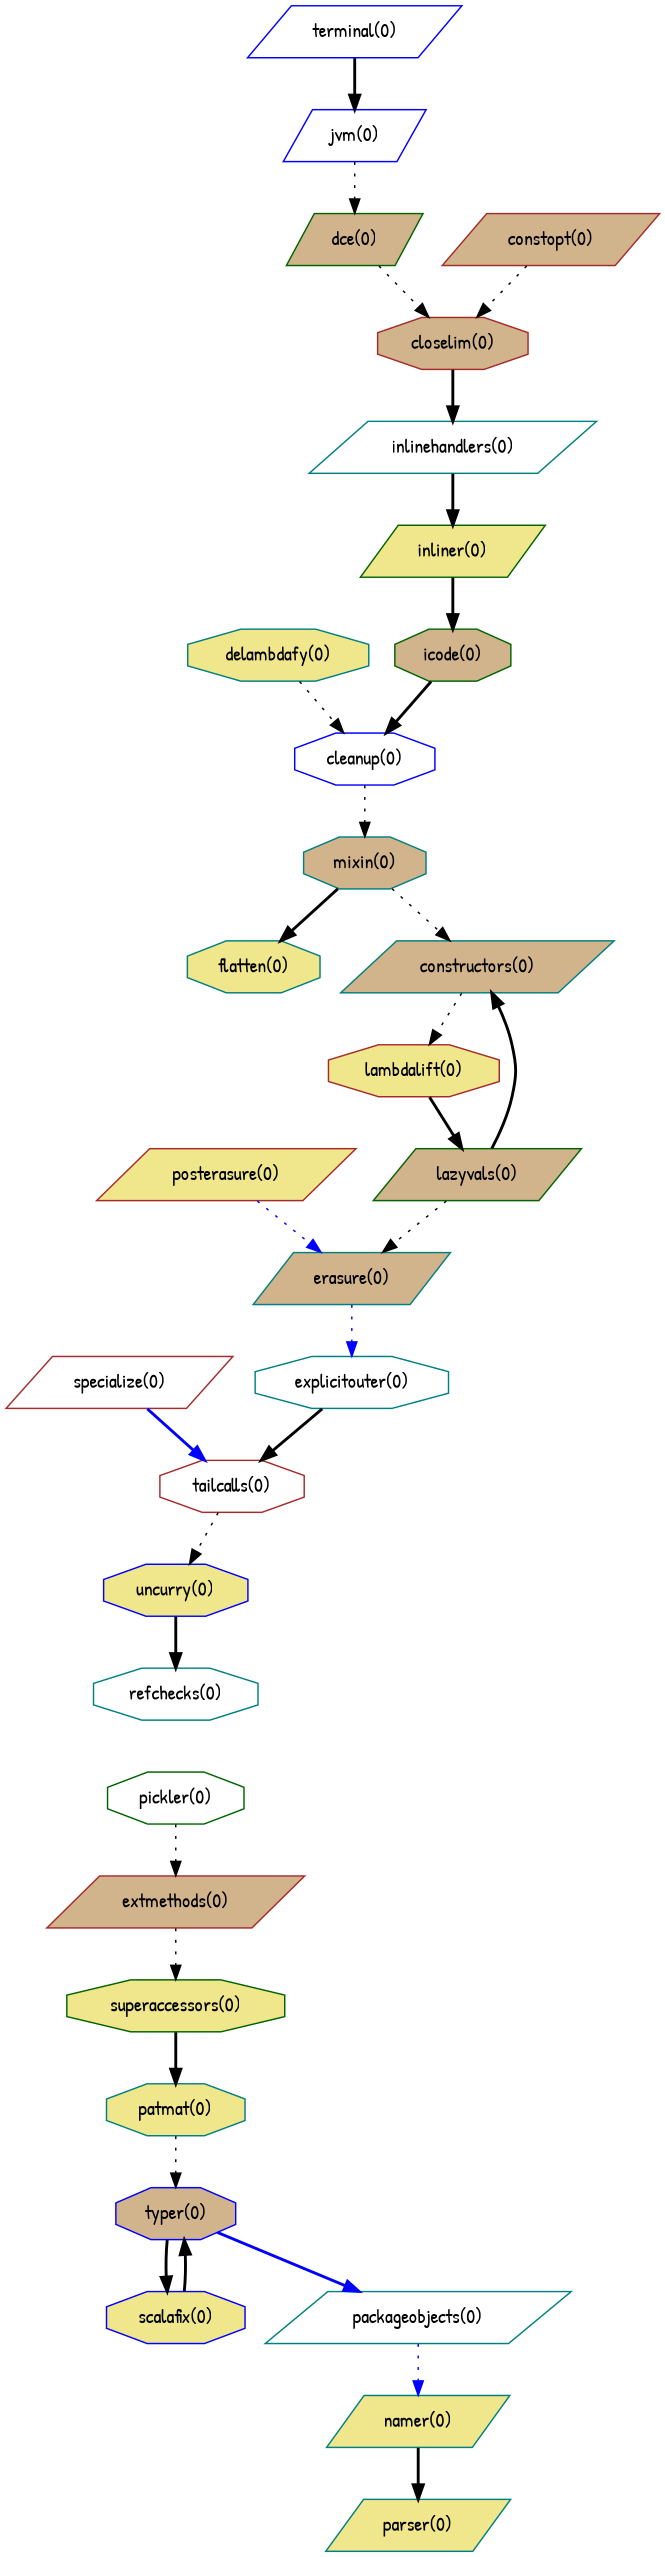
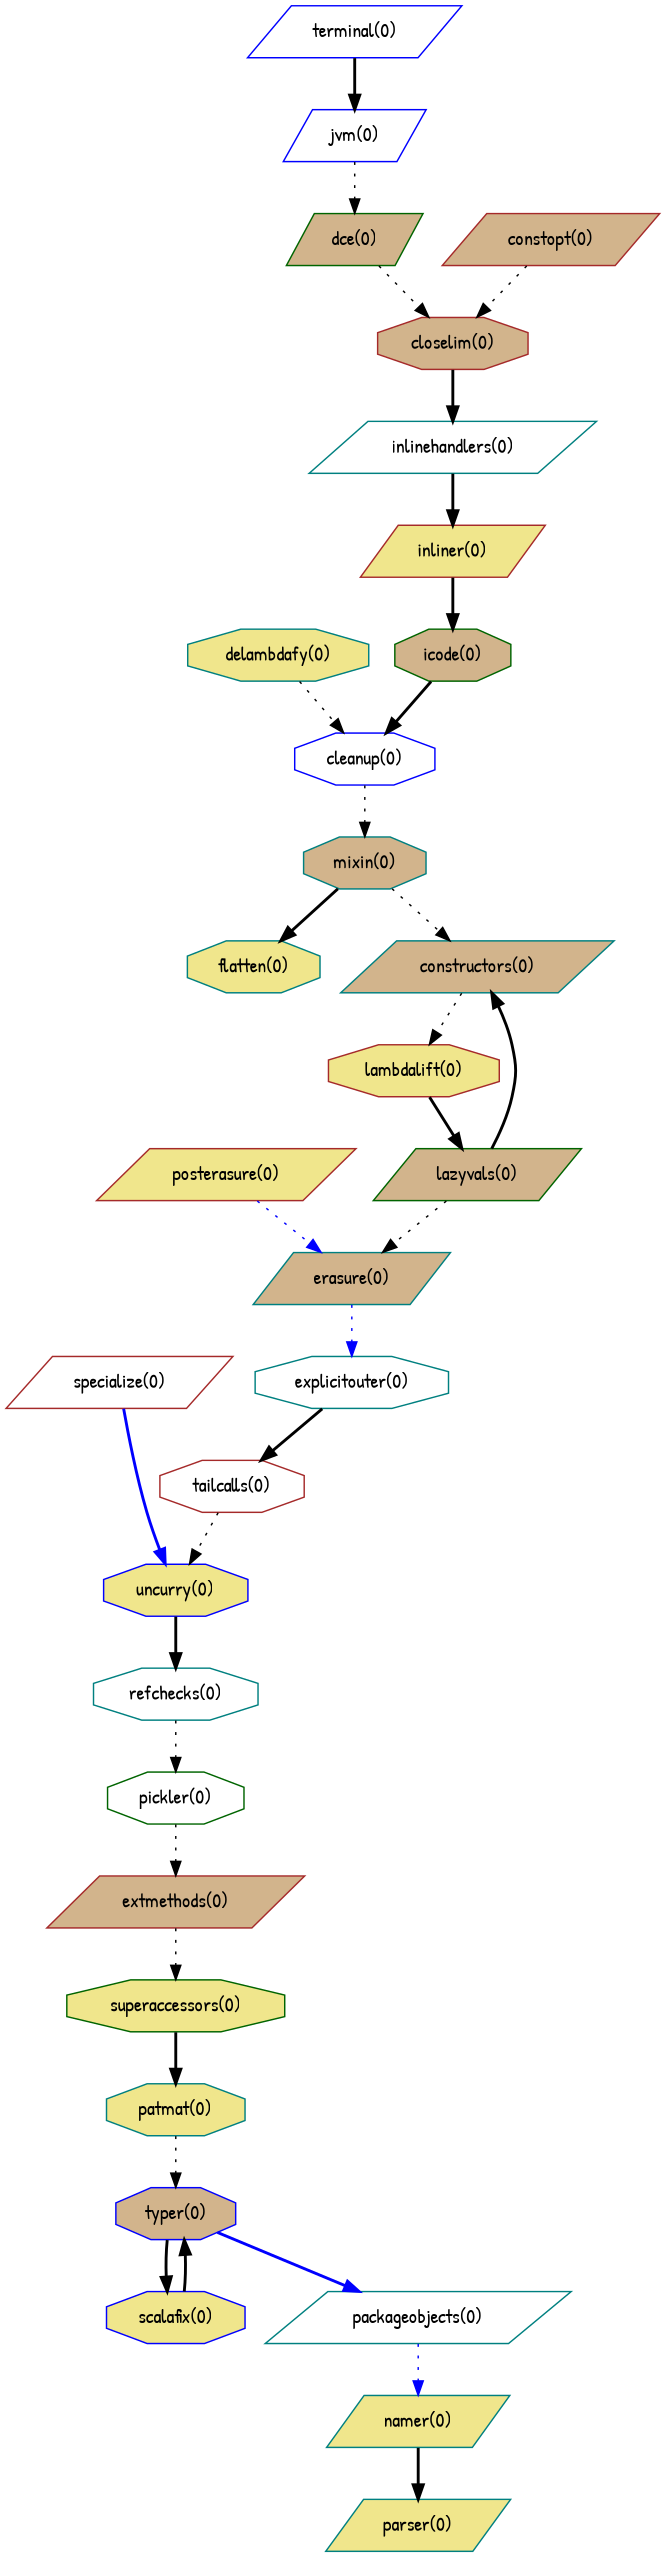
(453, 551) -> (453, 551)
(170, 1430) -> (138, 1480)
none -> (176, 1739)
